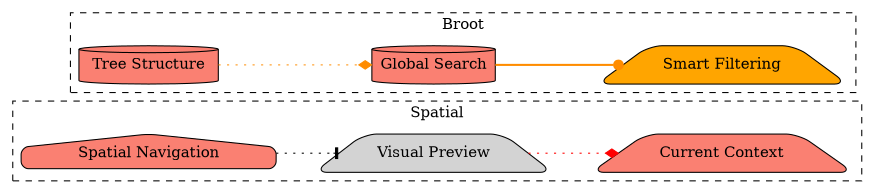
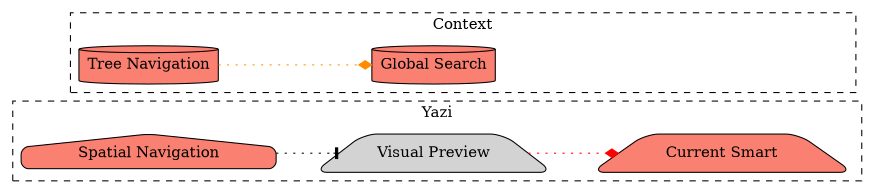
(463, 25) -> (463, 25)
(149, 65) -> (149, 65)
(722, 65) -> none
(437, 113) -> (437, 113)
(722, 153) -> (722, 153)
